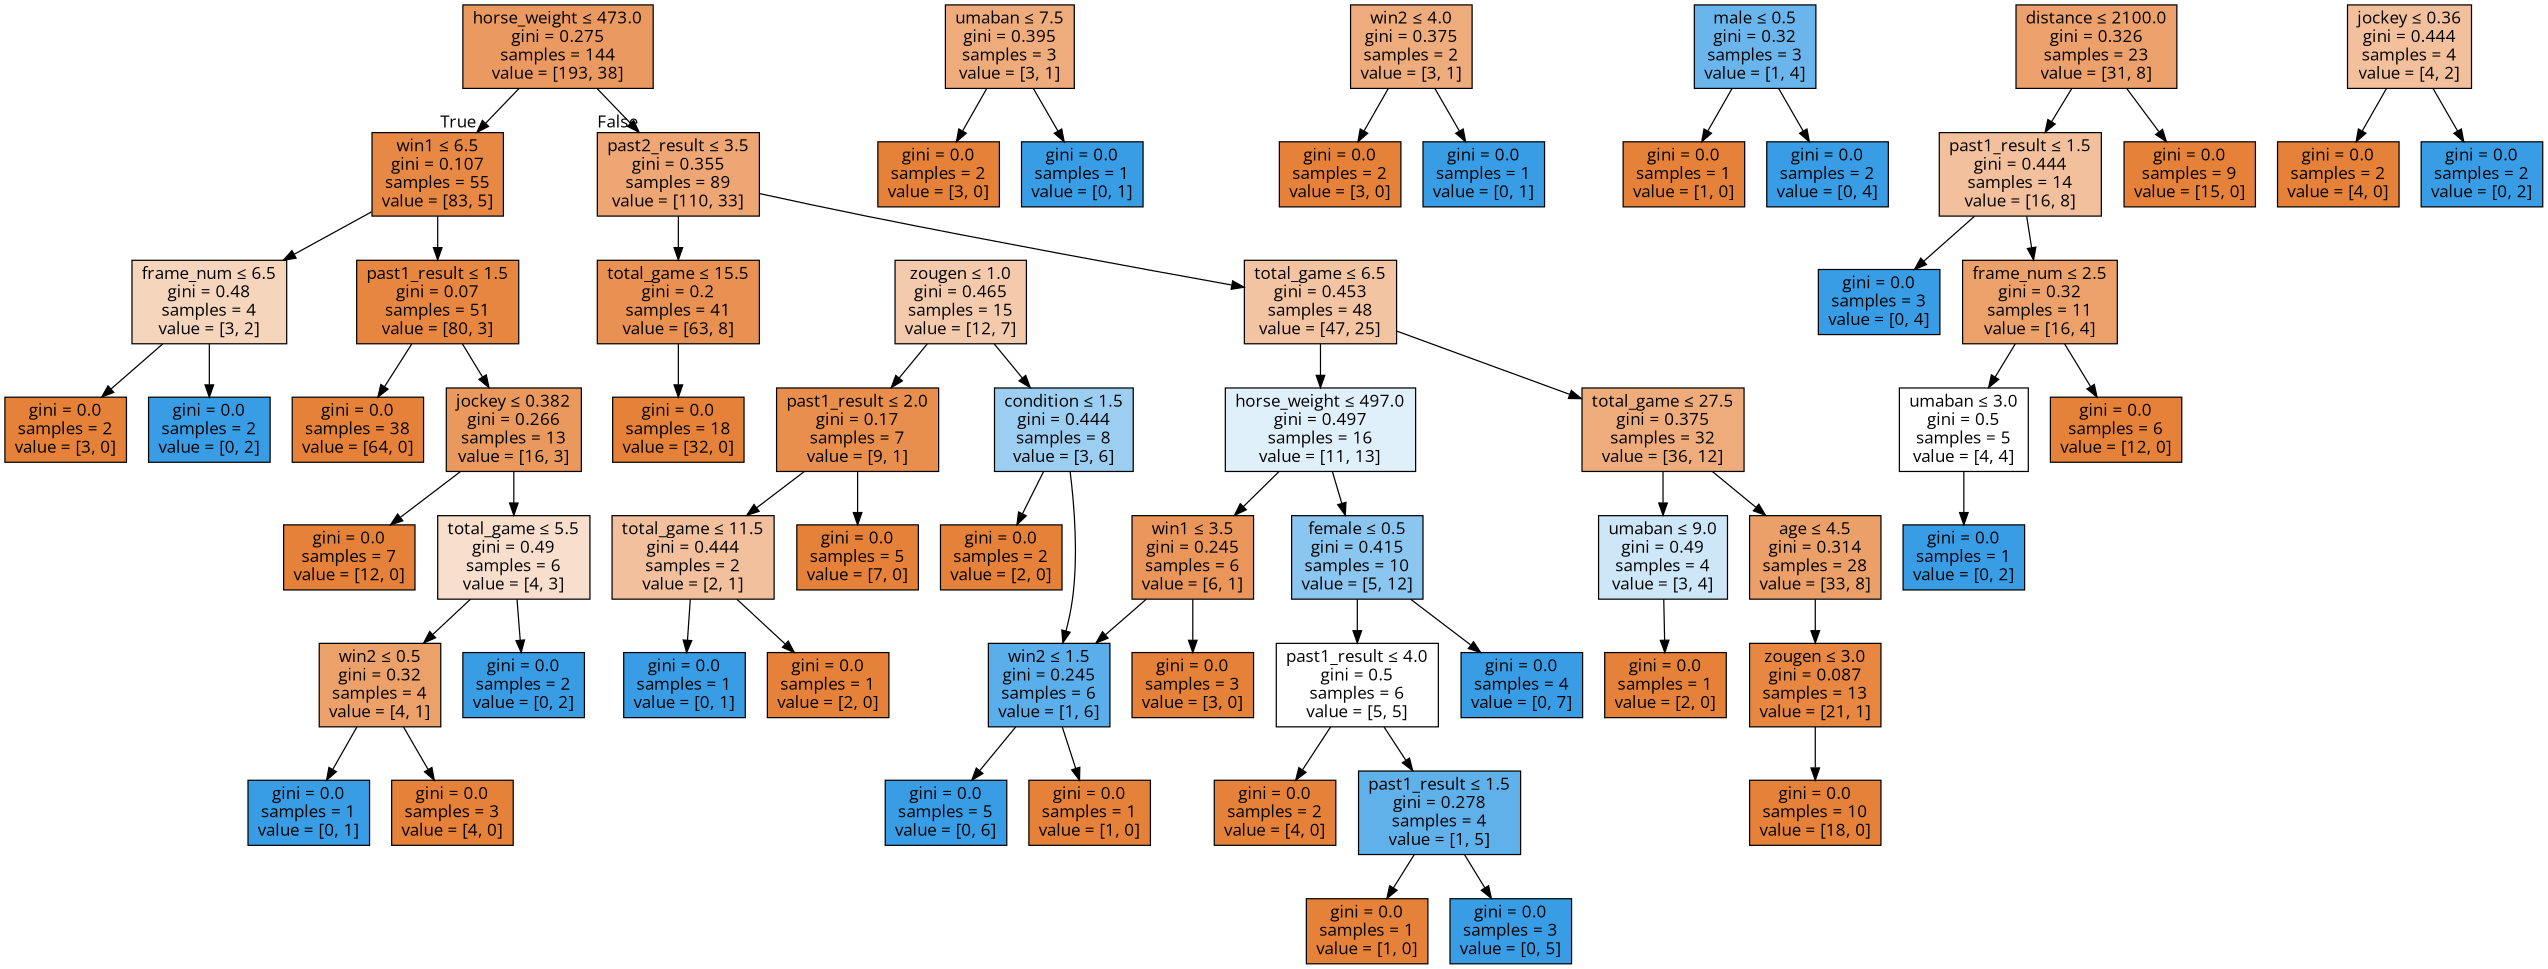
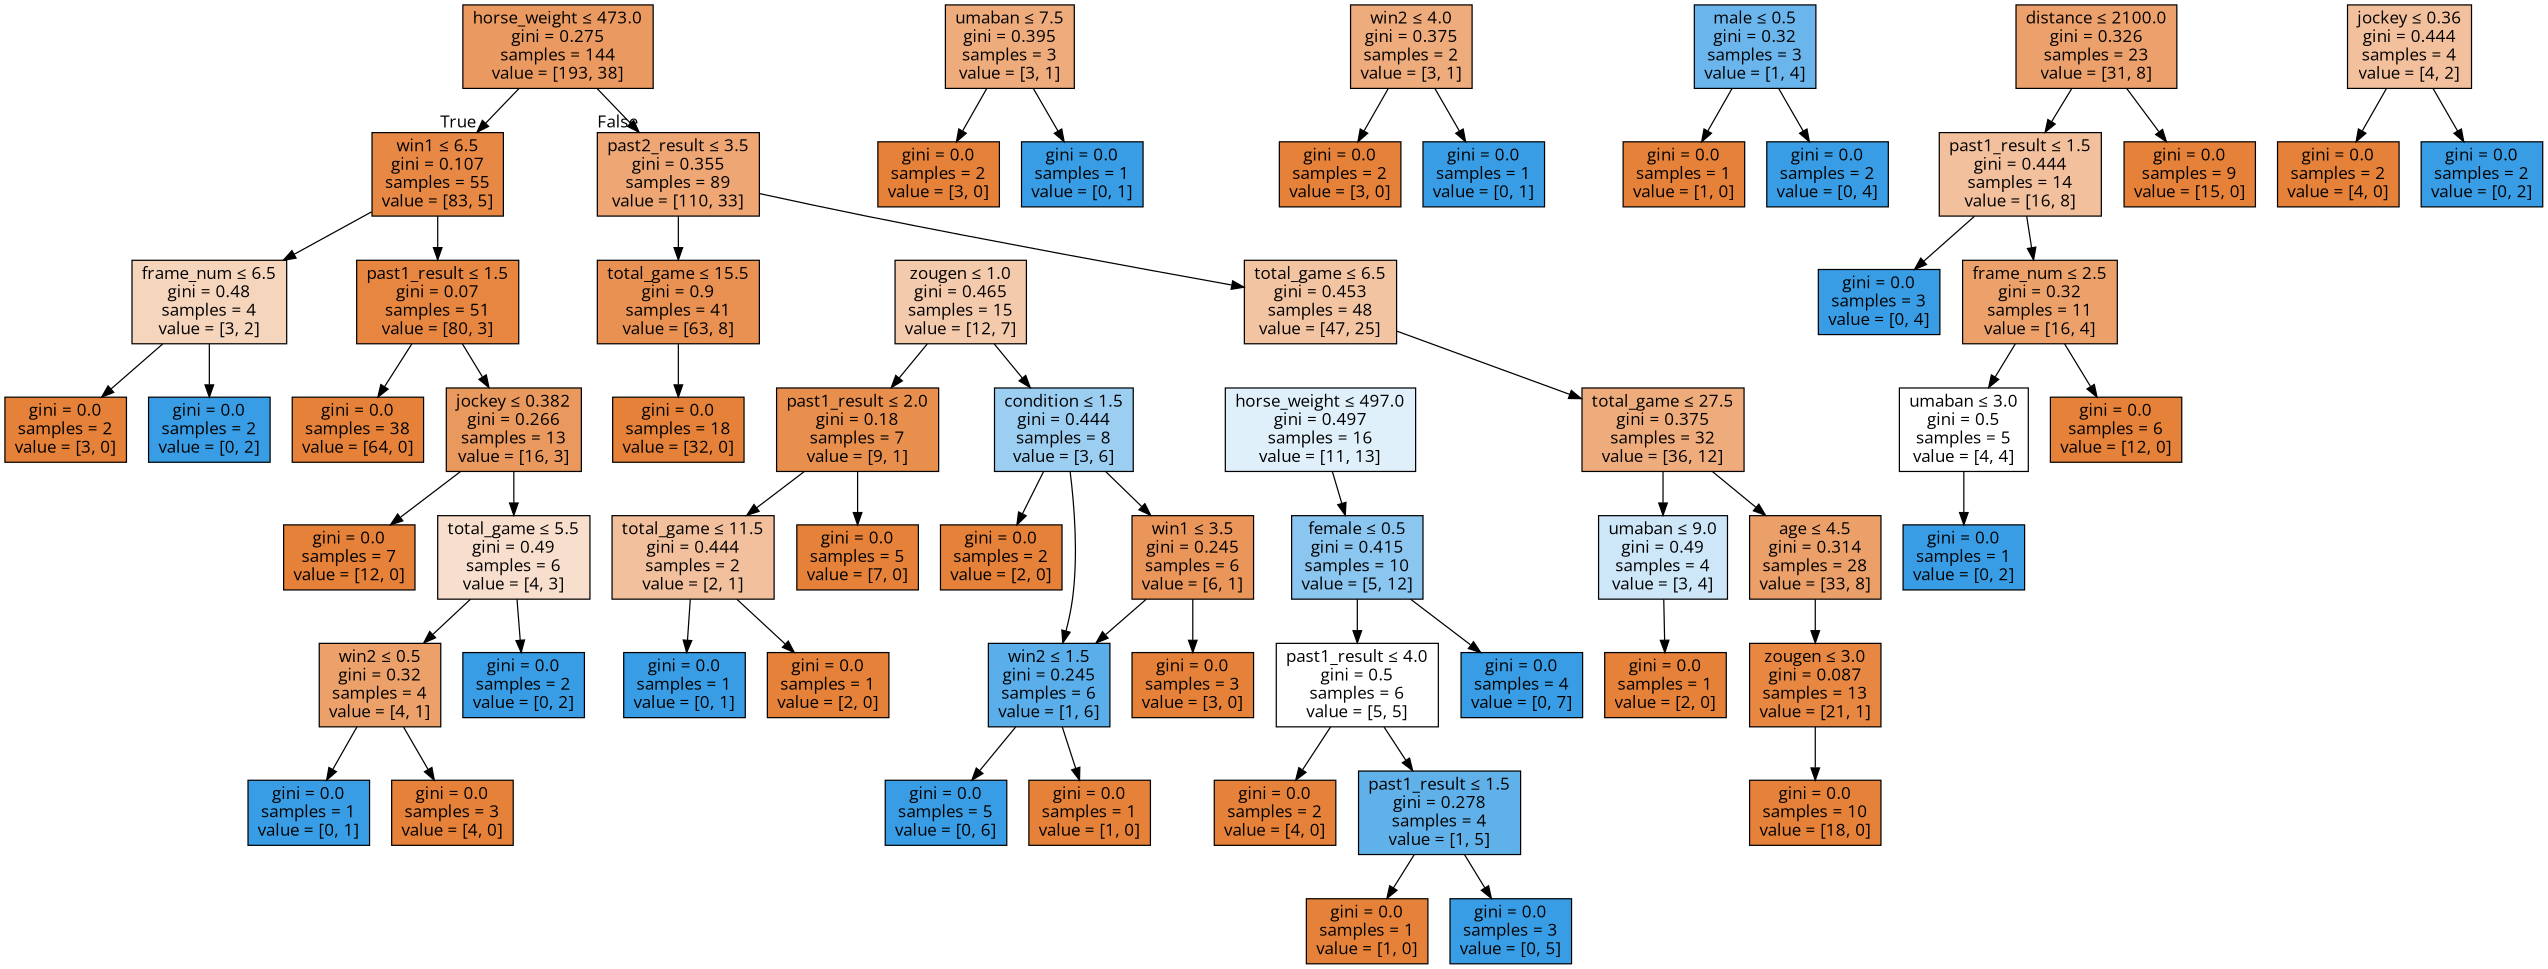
(678, 292) -> (678, 292)
(1320, 360) -> none
(858, 420) -> (858, 420)
(1261, 489) -> (1124, 489)
